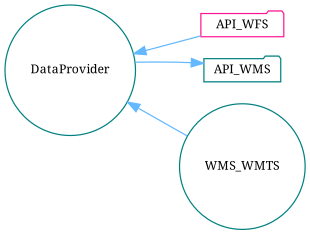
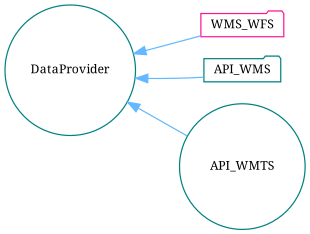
(242, 25) -> (242, 25)
(163, 62) -> (176, 78)
(242, 167) -> (242, 167)
